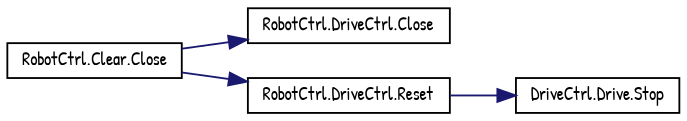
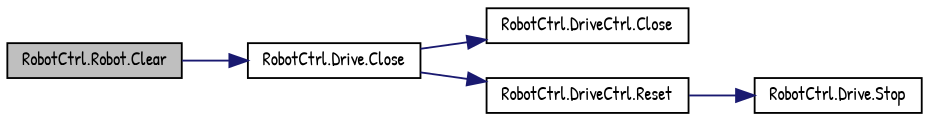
none -> (95, 61)
(95, 61) -> (334, 61)
(598, 95) -> (838, 95)
